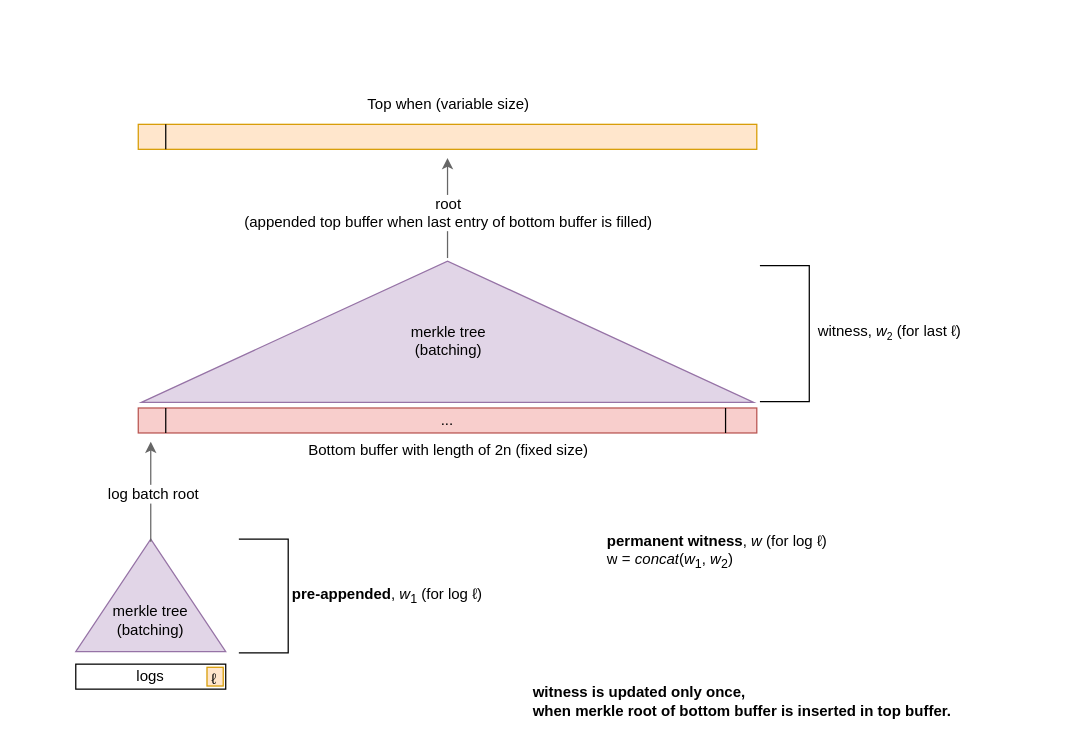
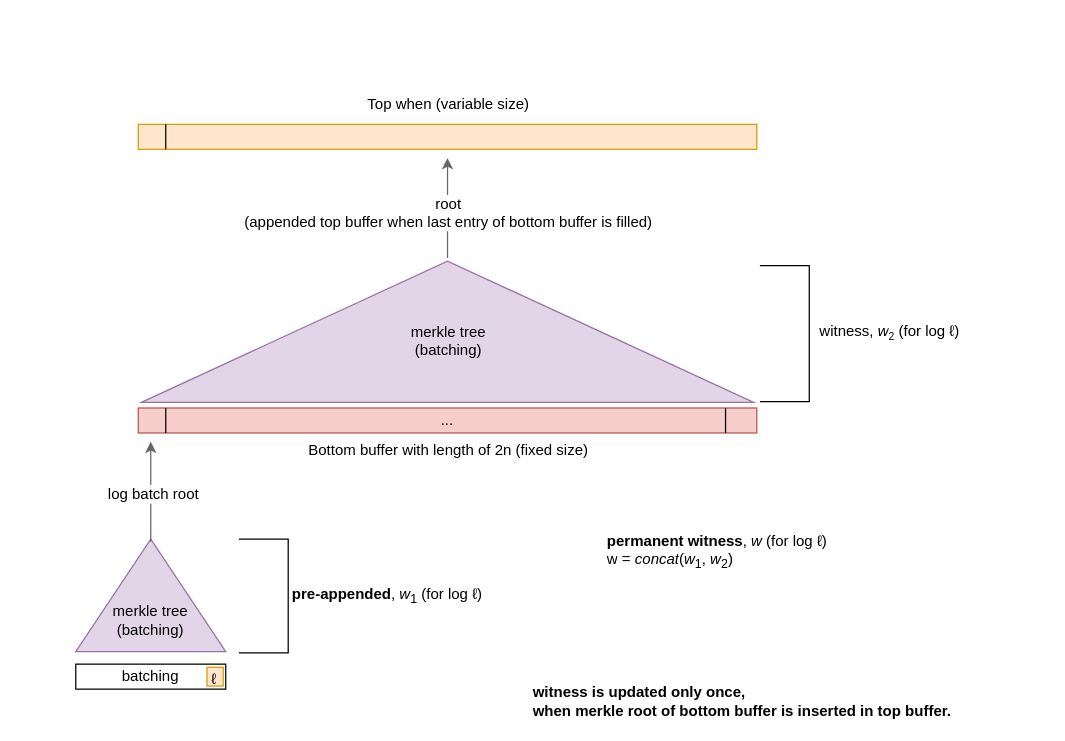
(890, 332) -> (890, 332)
(151, 677) -> (151, 677)
